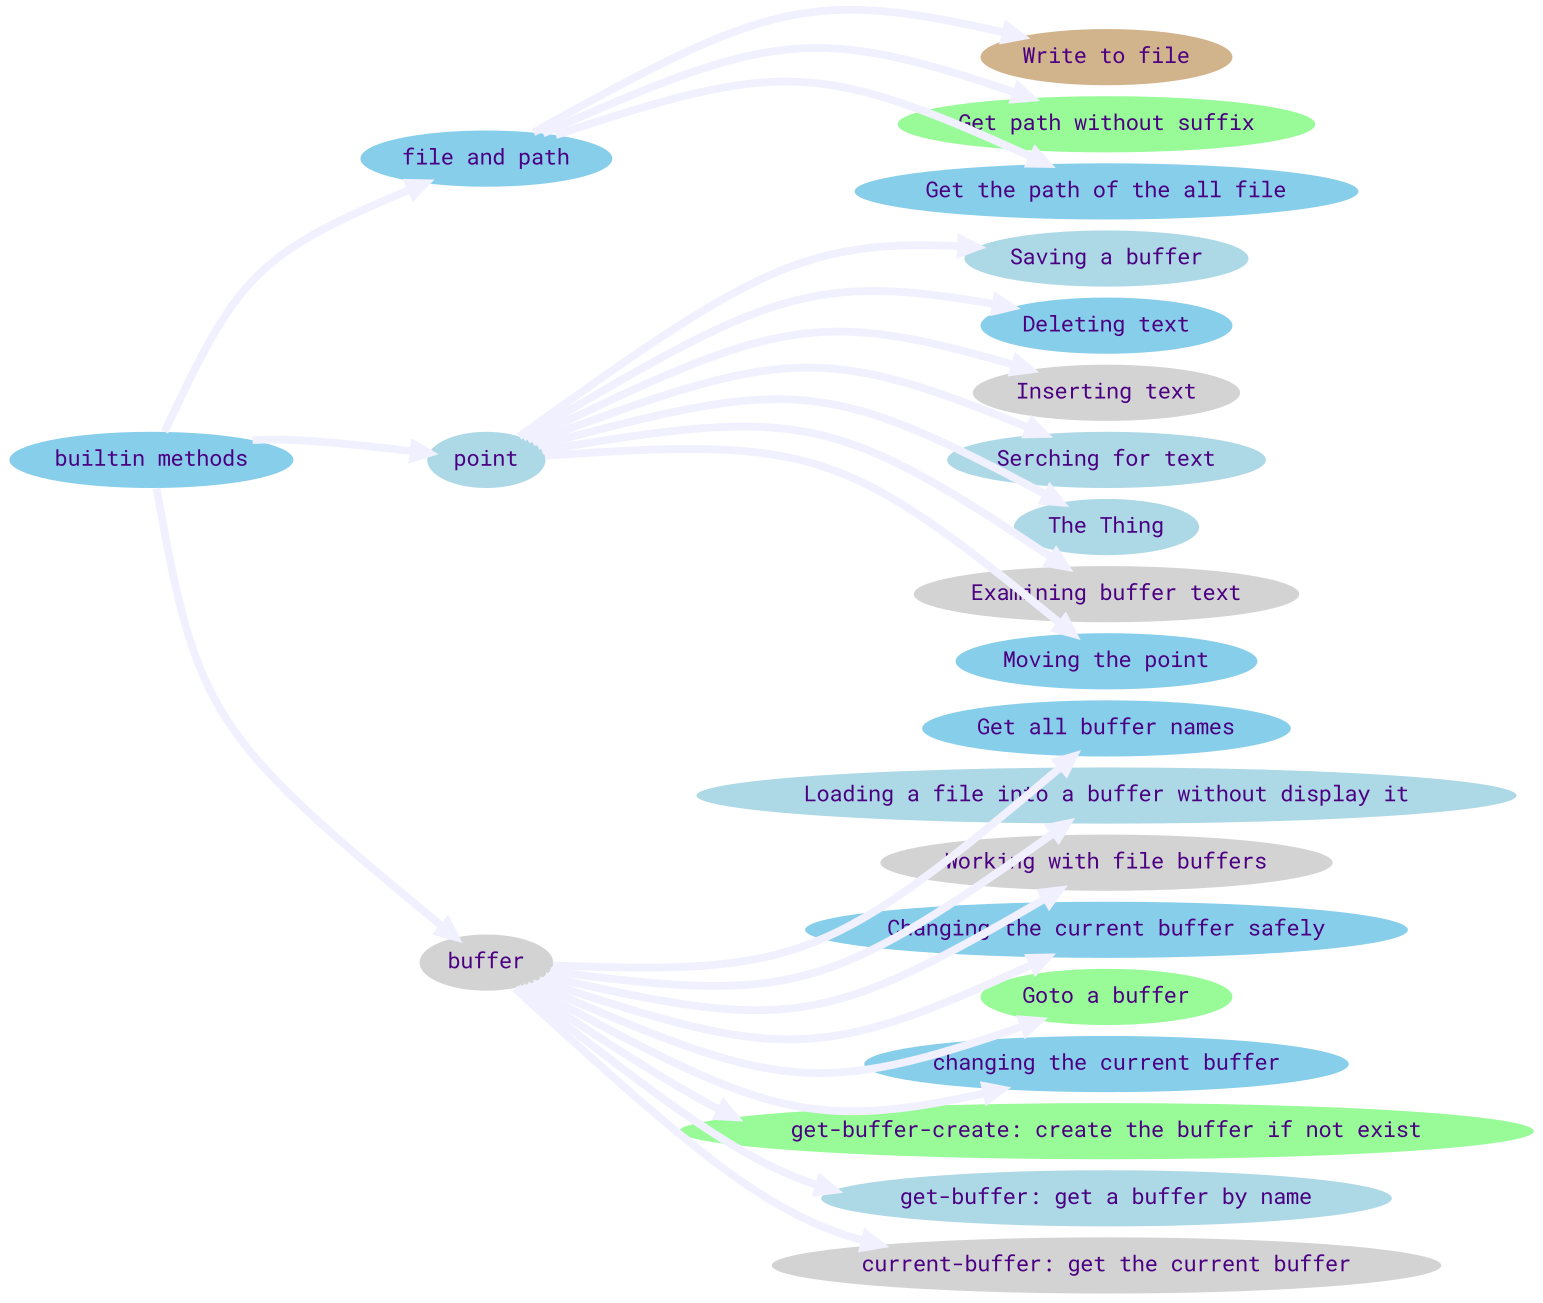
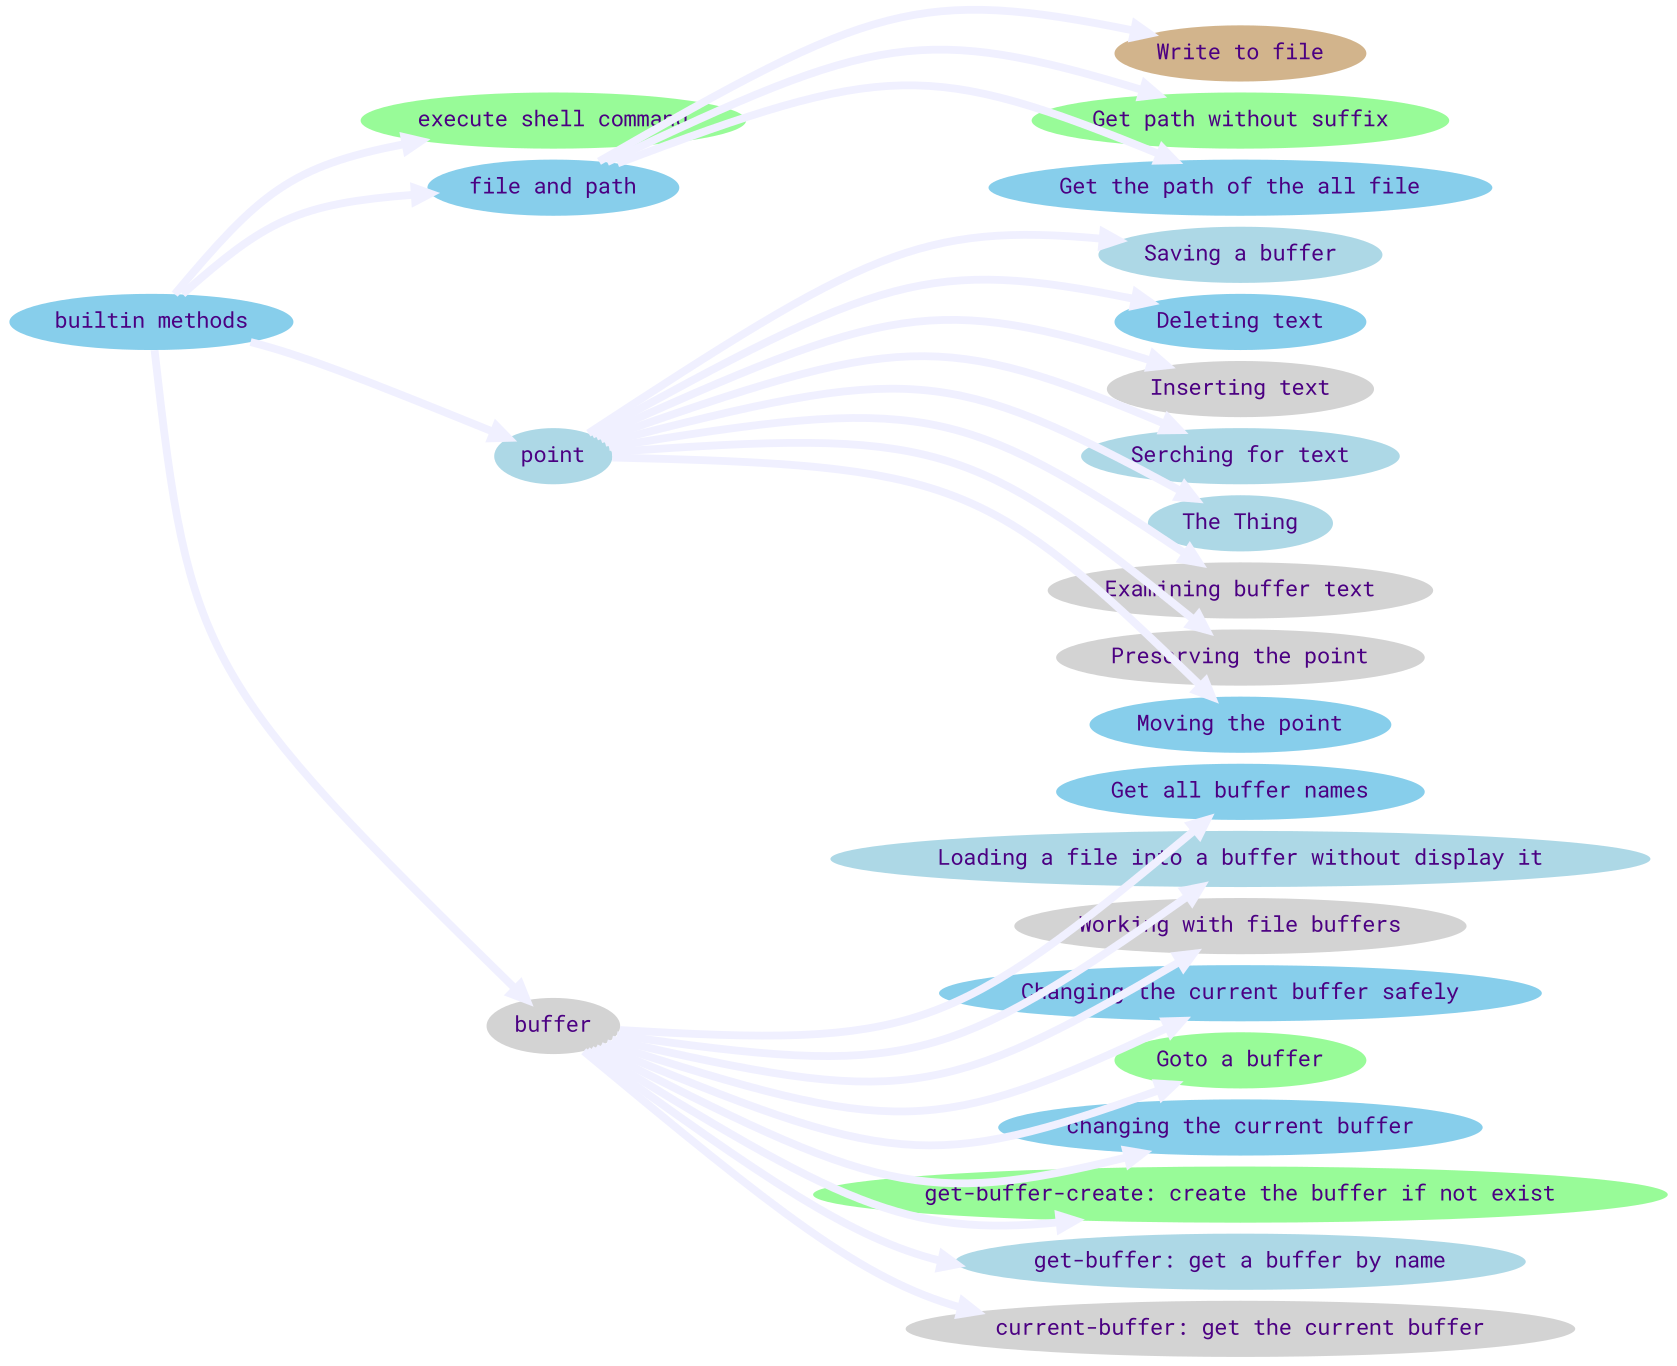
none -> (553, 121)
none -> (1240, 658)
